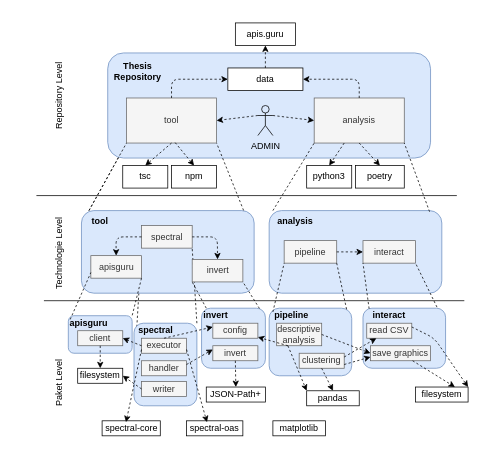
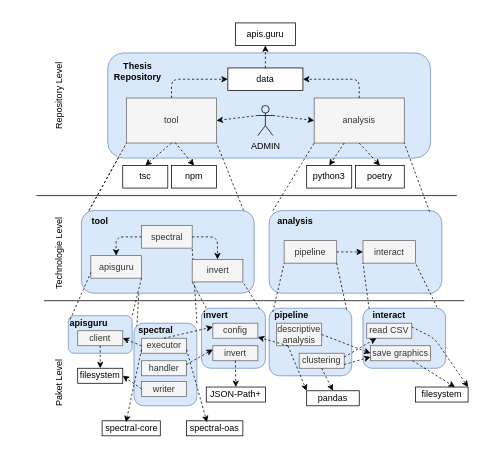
(299, 428) -> none
